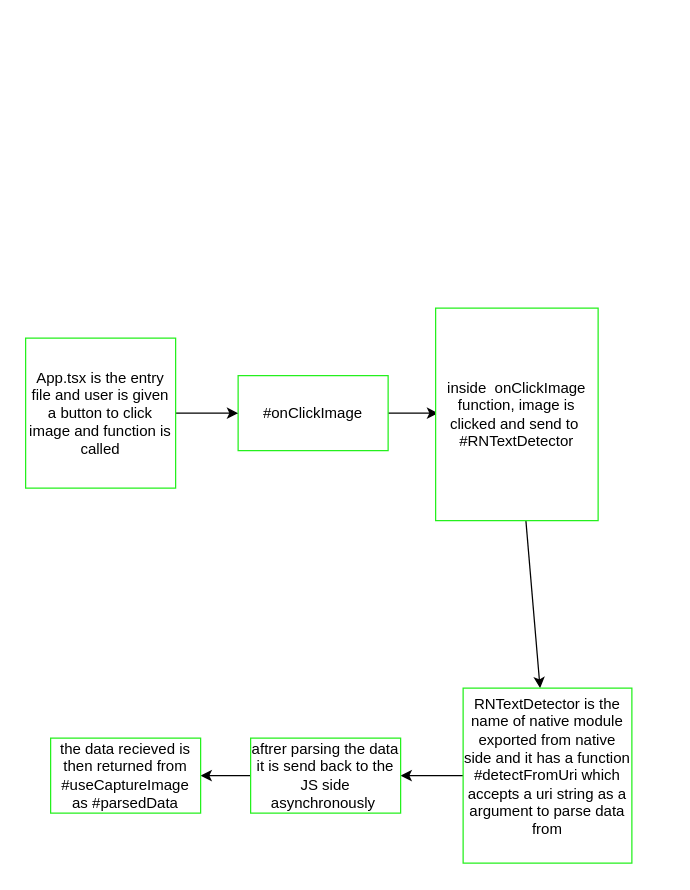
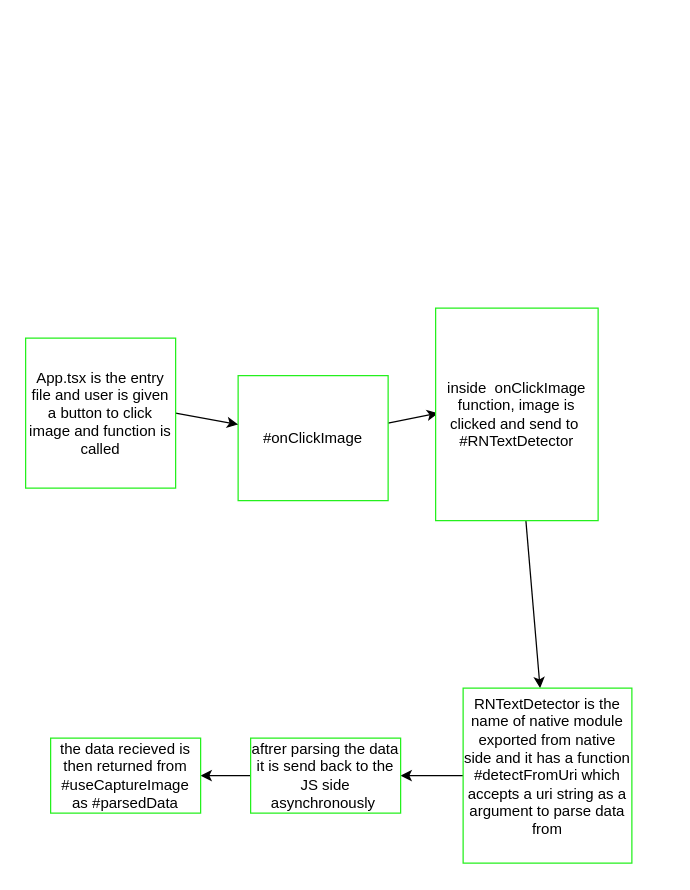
(313, 413) -> (313, 438)
